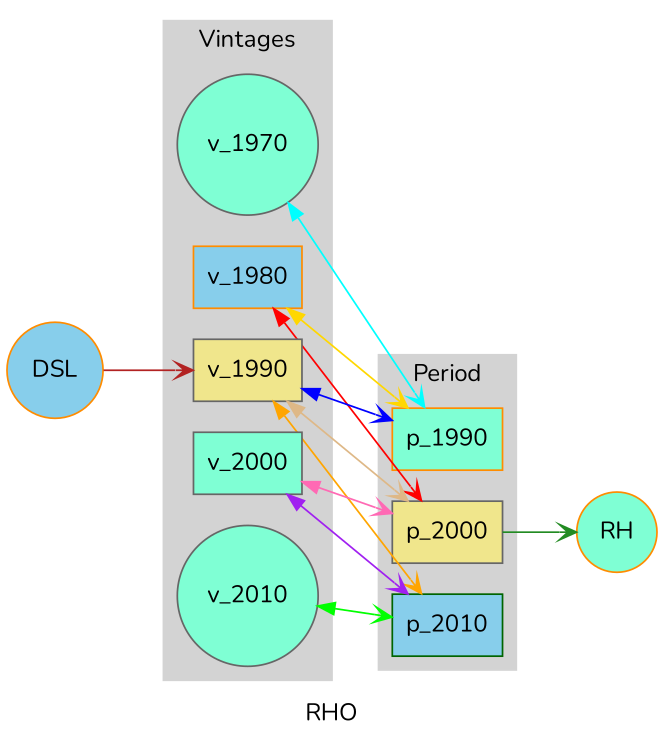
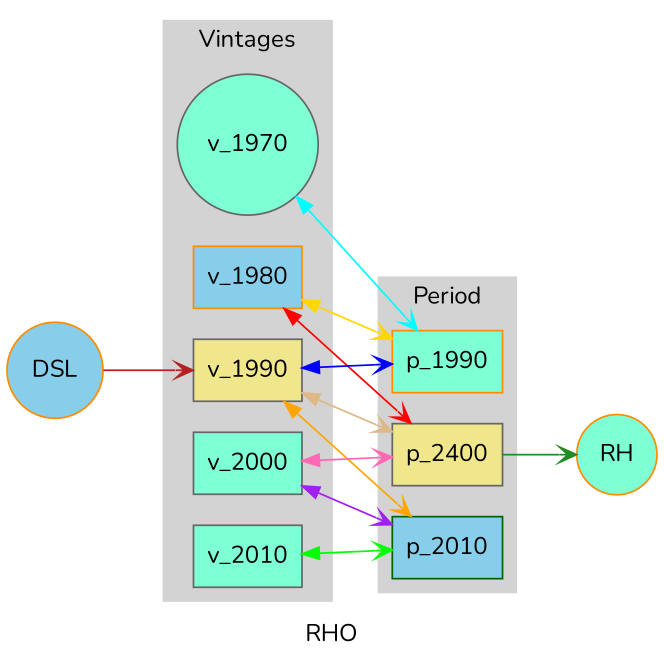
(447, 532) -> (447, 455)
(248, 596) -> (248, 556)
